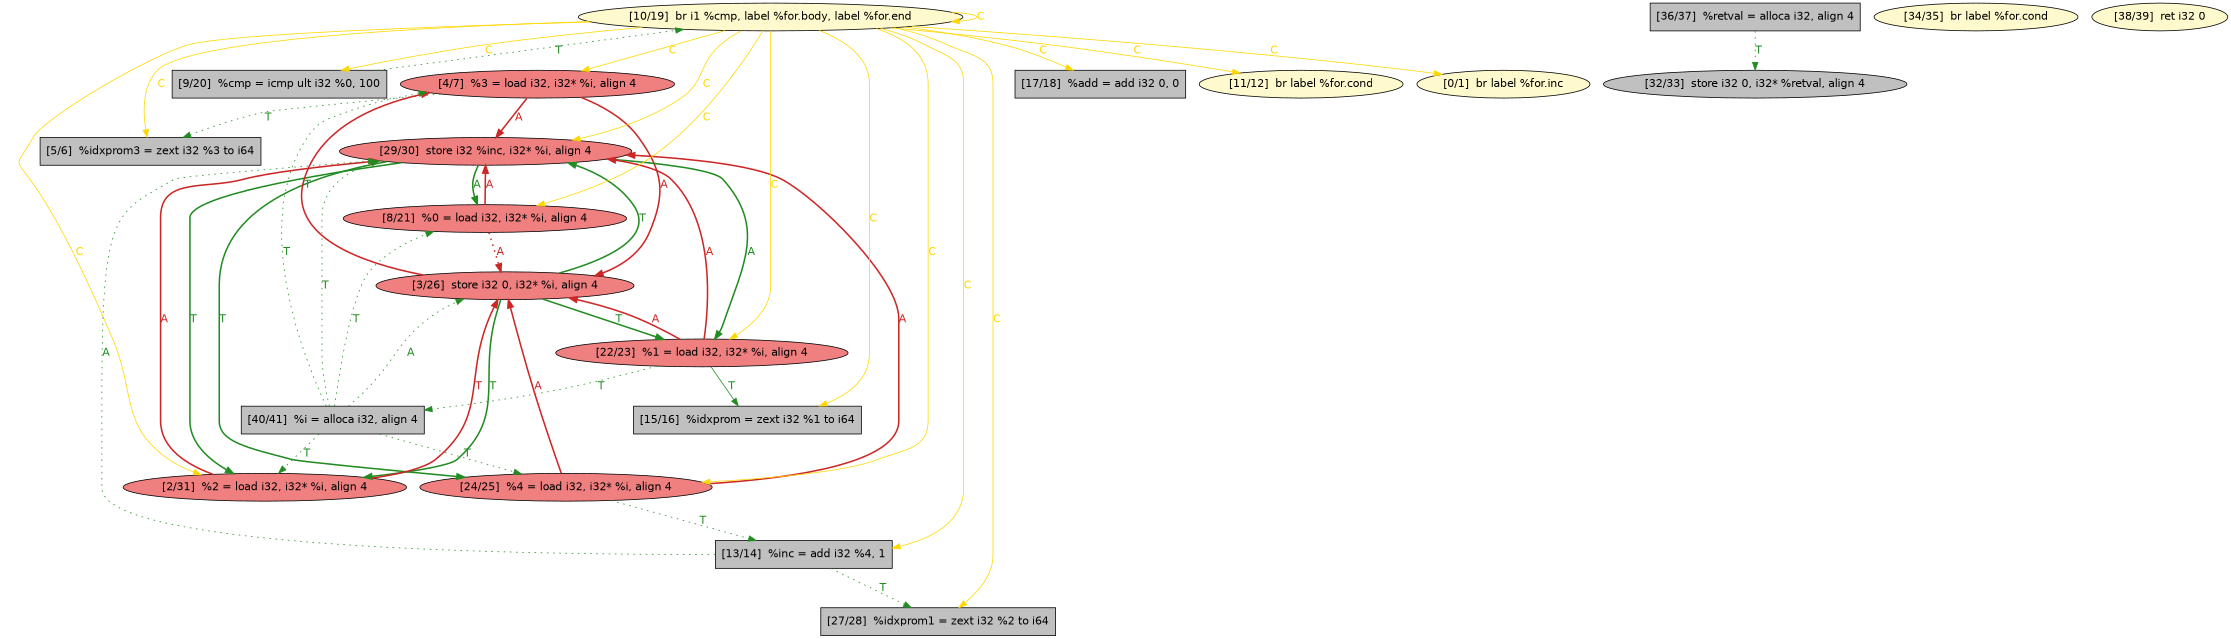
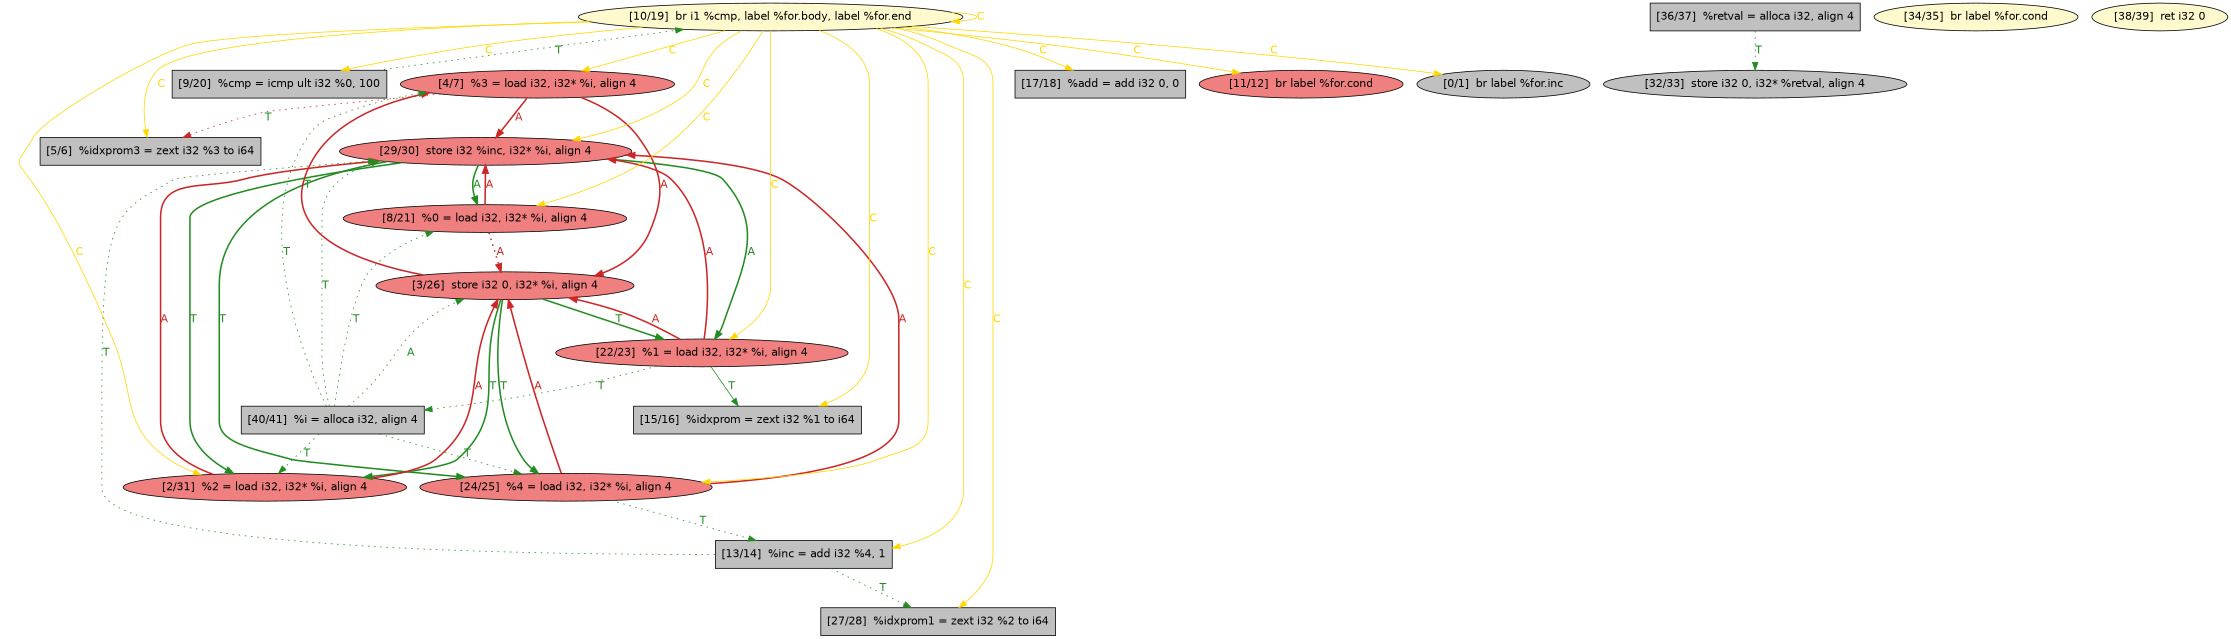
(1301, 84) -> (1301, 84)
(1503, 84) -> (1503, 84)
(314, 106) -> (314, 106)
(638, 227) -> (500, 388)
(106, 353) -> (106, 353)
(479, 386) -> (479, 386)
